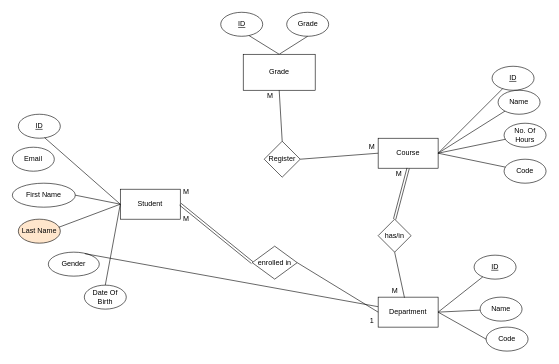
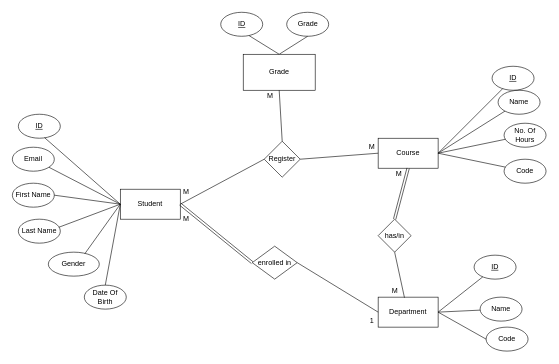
none -> (224, 181)
none -> (81, 184)
(44, 195) -> (33, 195)
(39, 231) -> (39, 231)
(223, 279) -> (101, 232)
